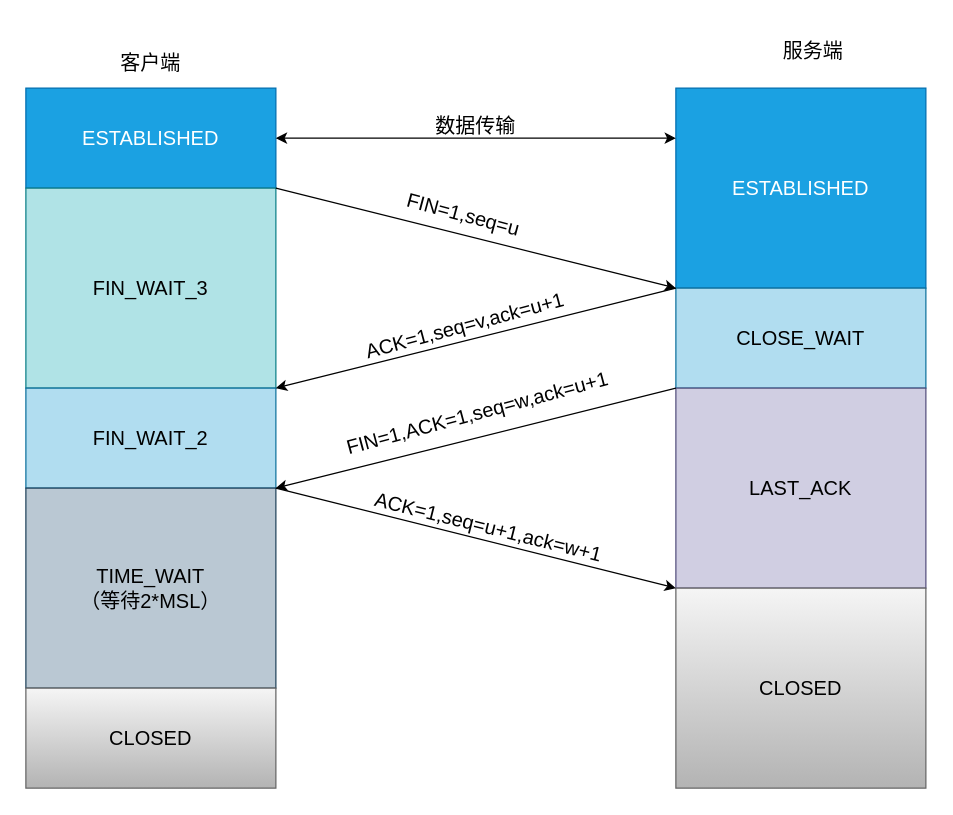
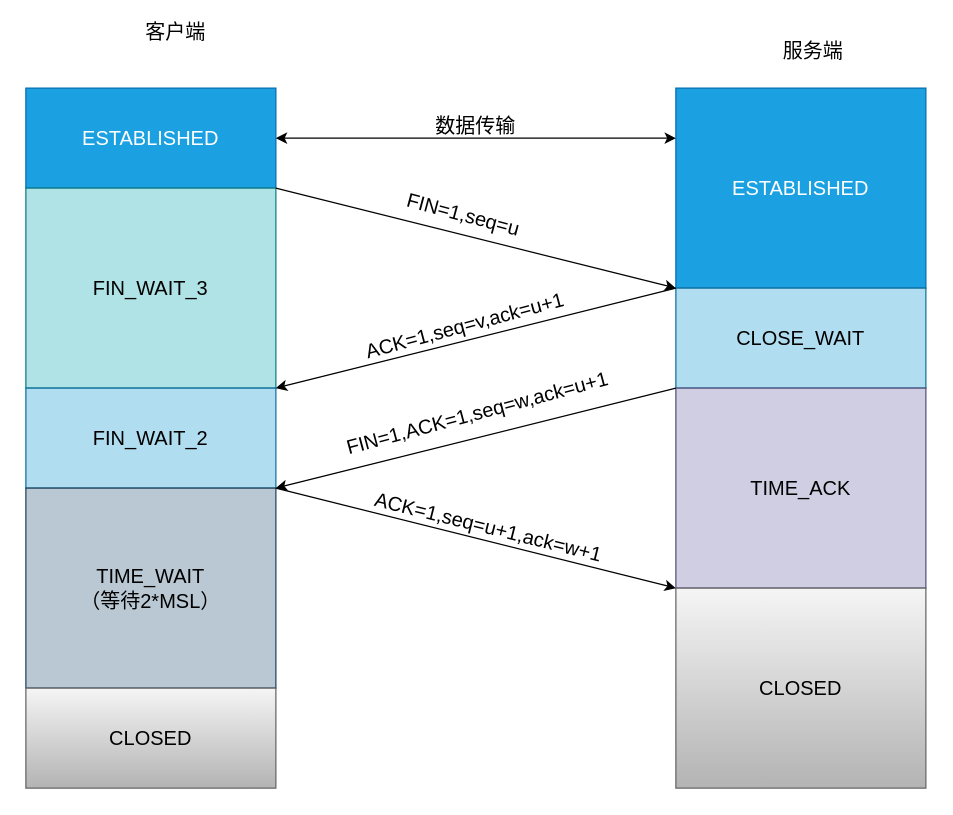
(151, 63) -> (176, 32)
(801, 488) -> (801, 488)
